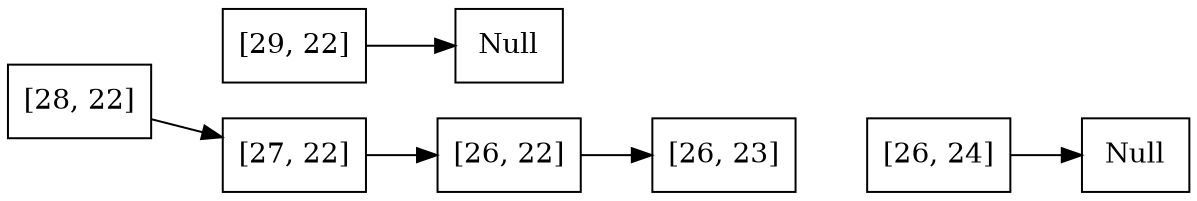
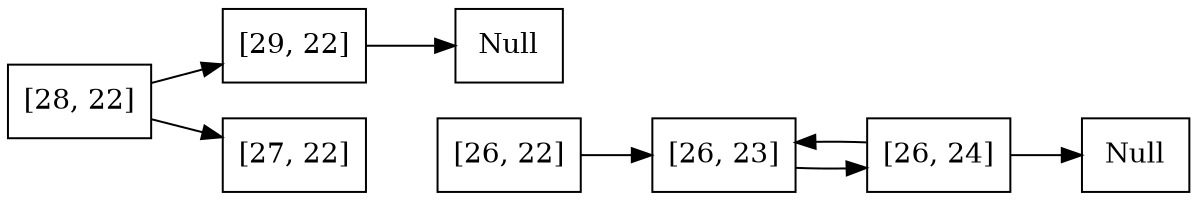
none -> (177, 76)
none -> (841, 142)
(391, 155) -> none
none -> (821, 168)
